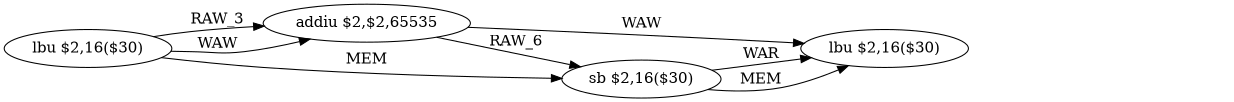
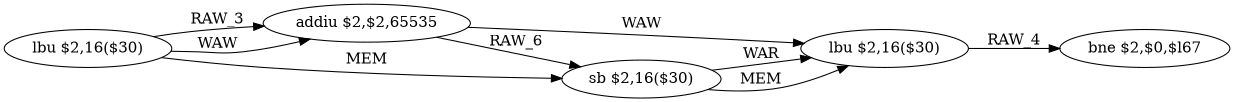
none -> (1145, 48)
